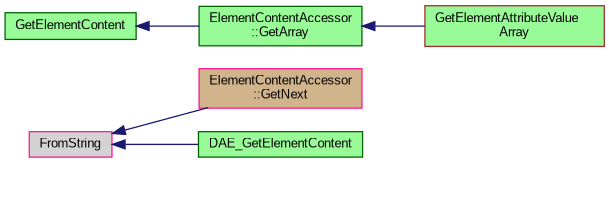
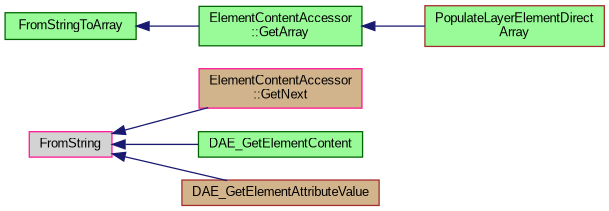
(71, 26) -> (71, 26)
(515, 26) -> (515, 26)
none -> (281, 193)
